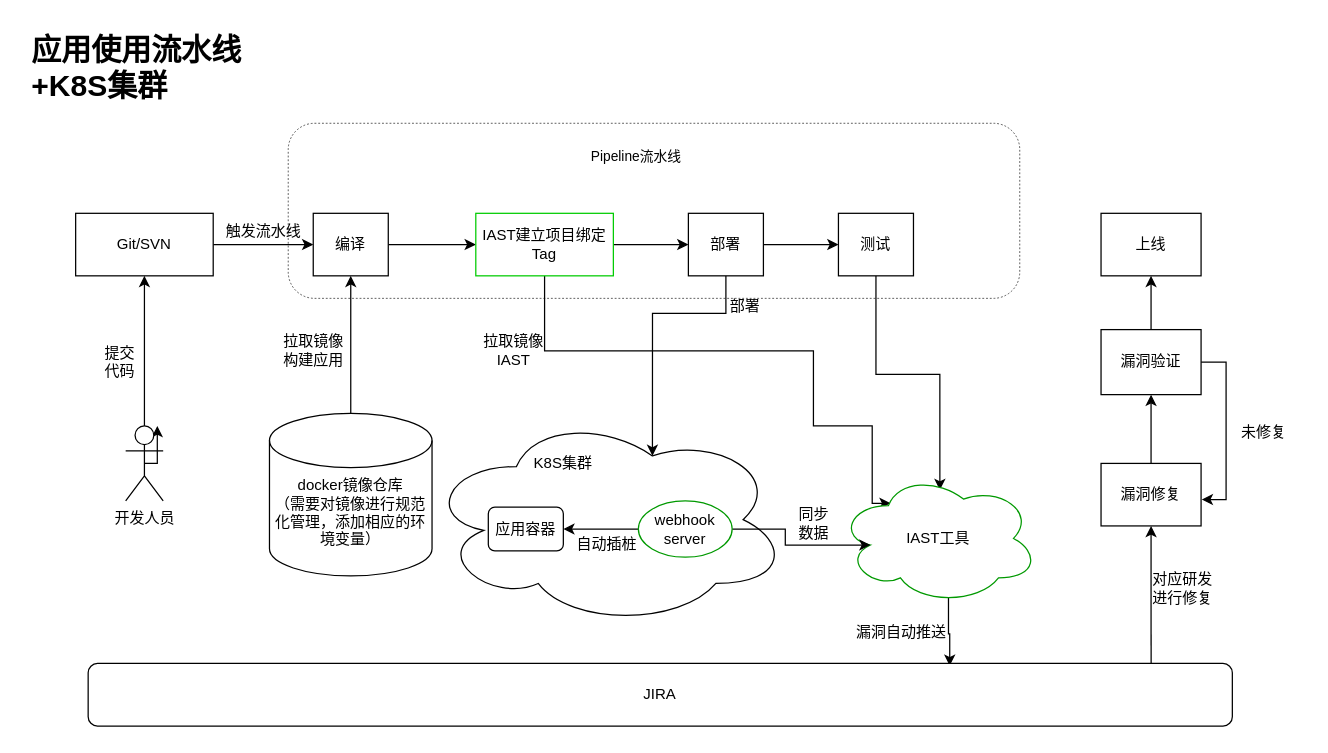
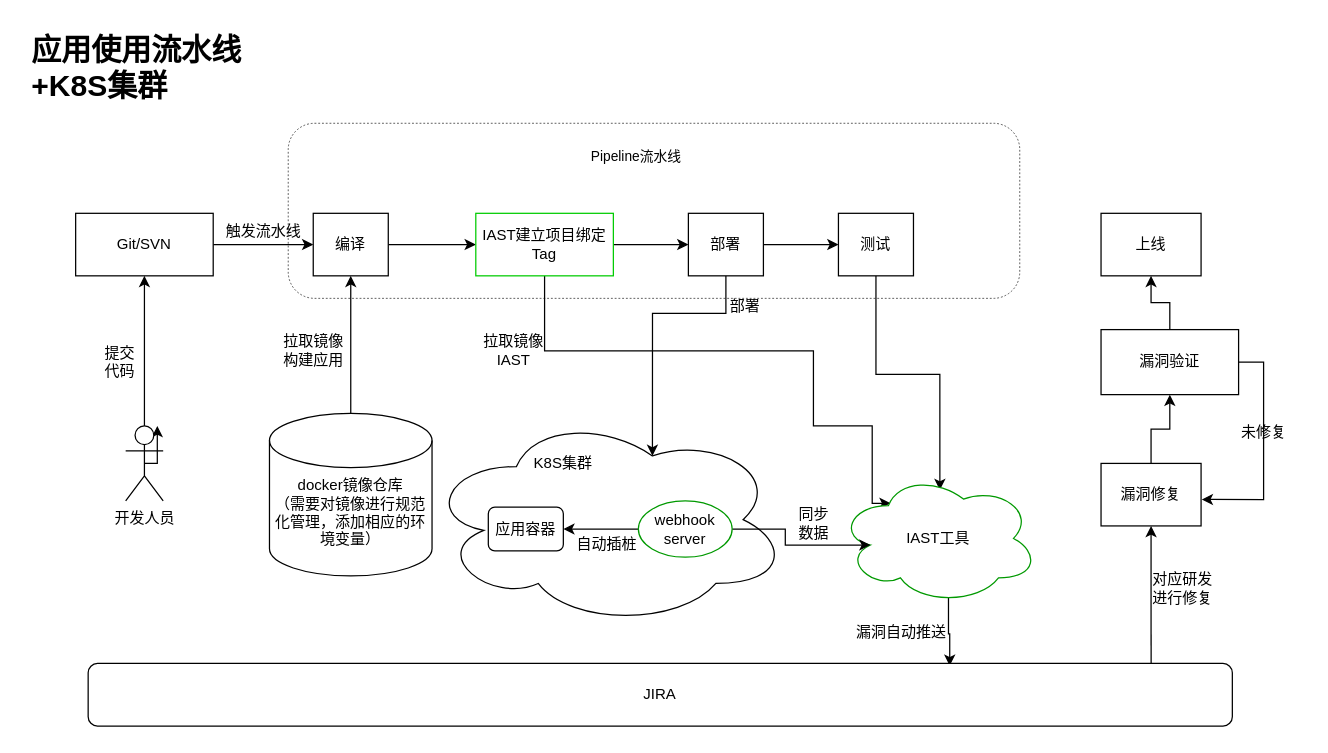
(1151, 362) -> (1169, 362)
